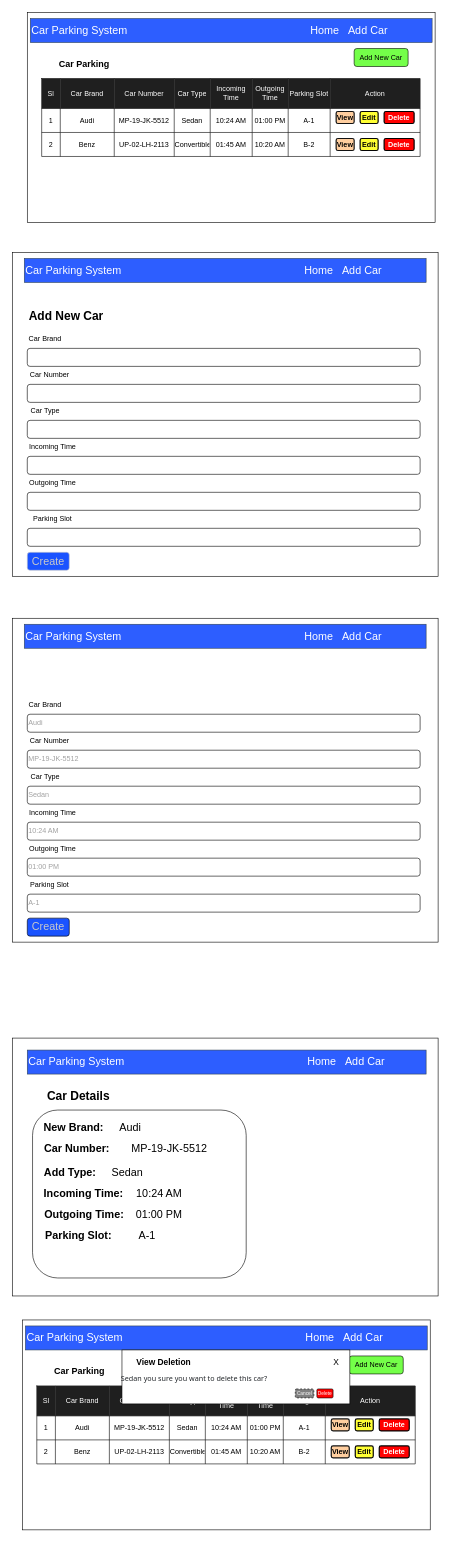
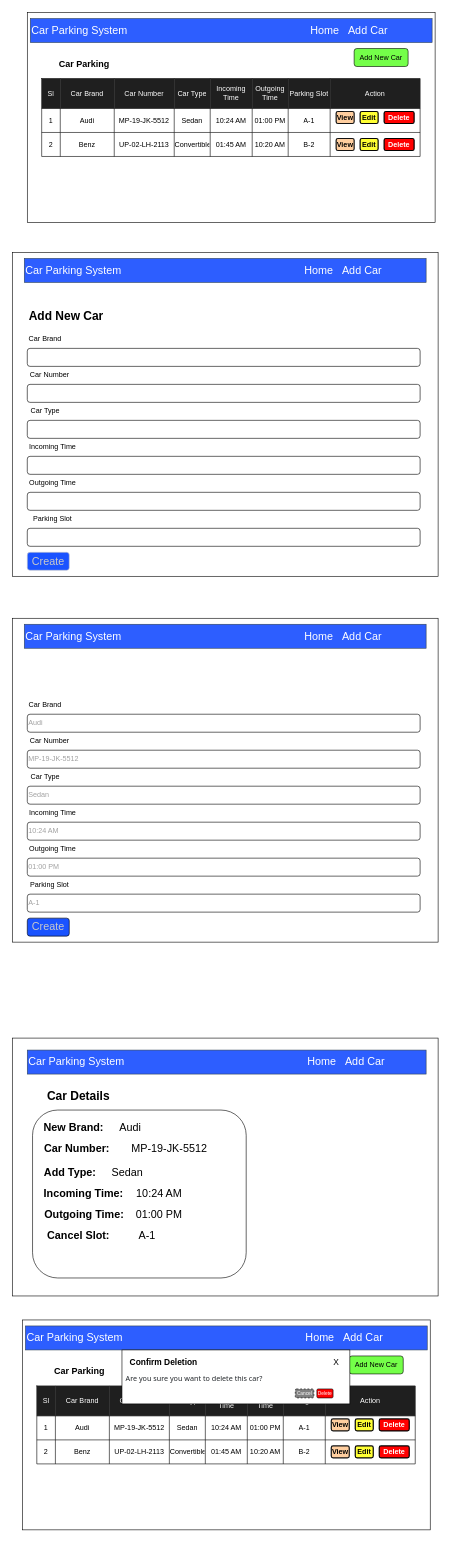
(79, 1236) -> (79, 1236)
(164, 1362) -> (164, 1362)
(194, 1379) -> (194, 1379)
